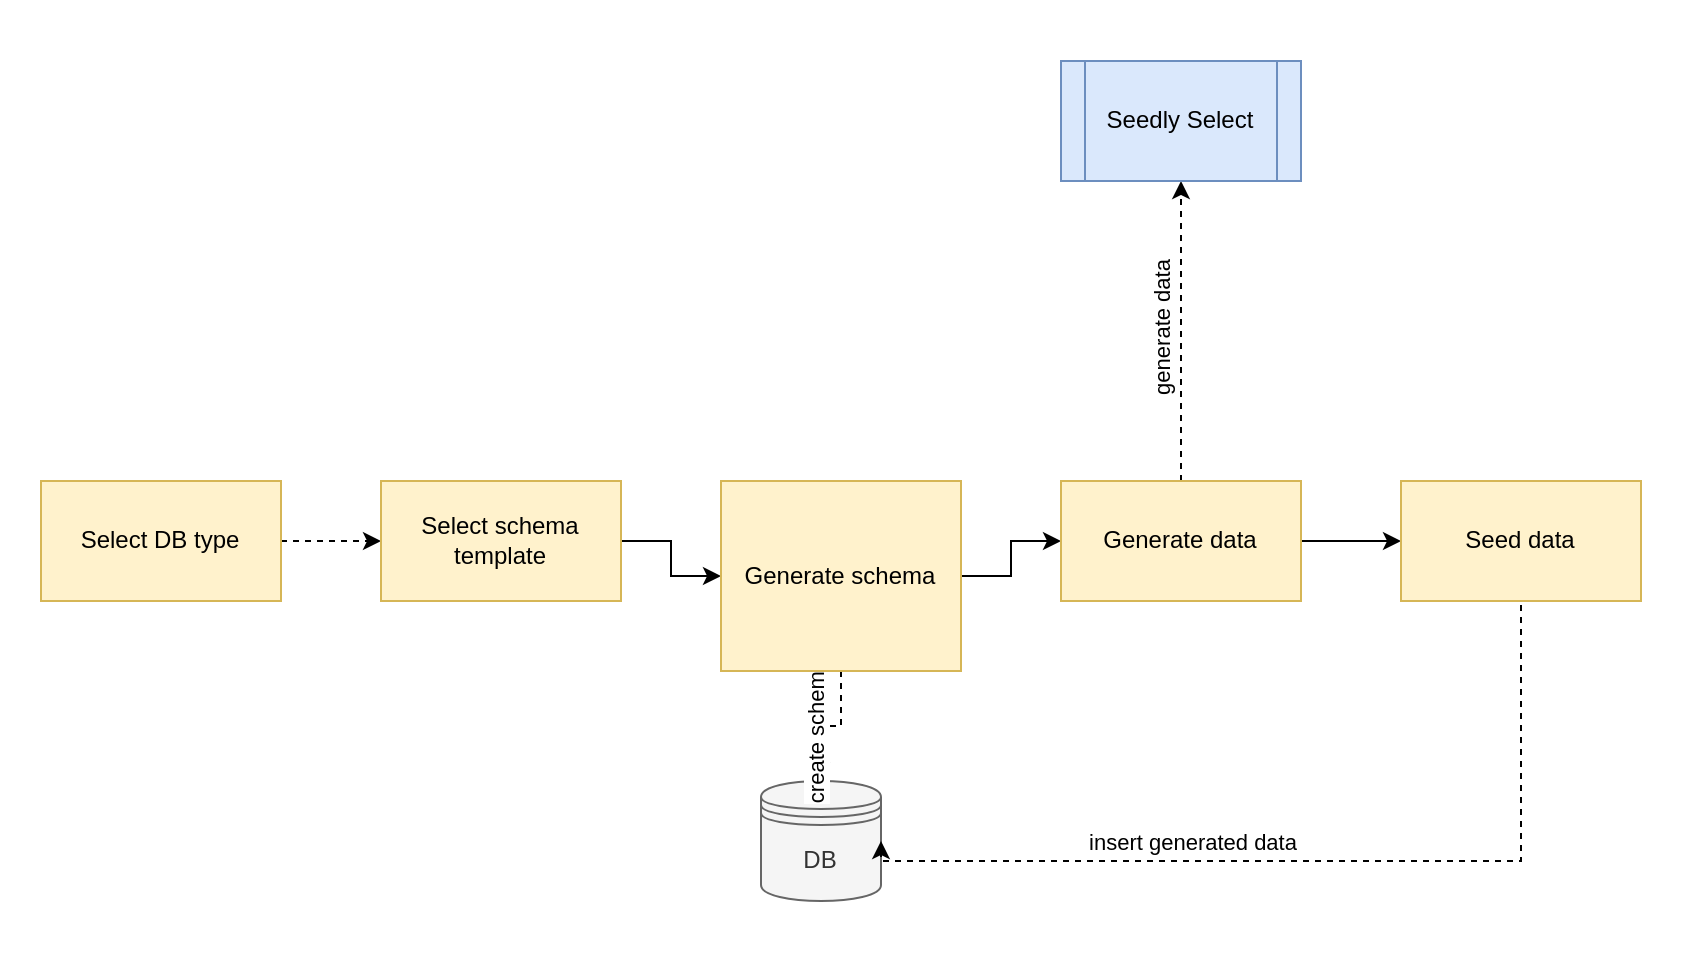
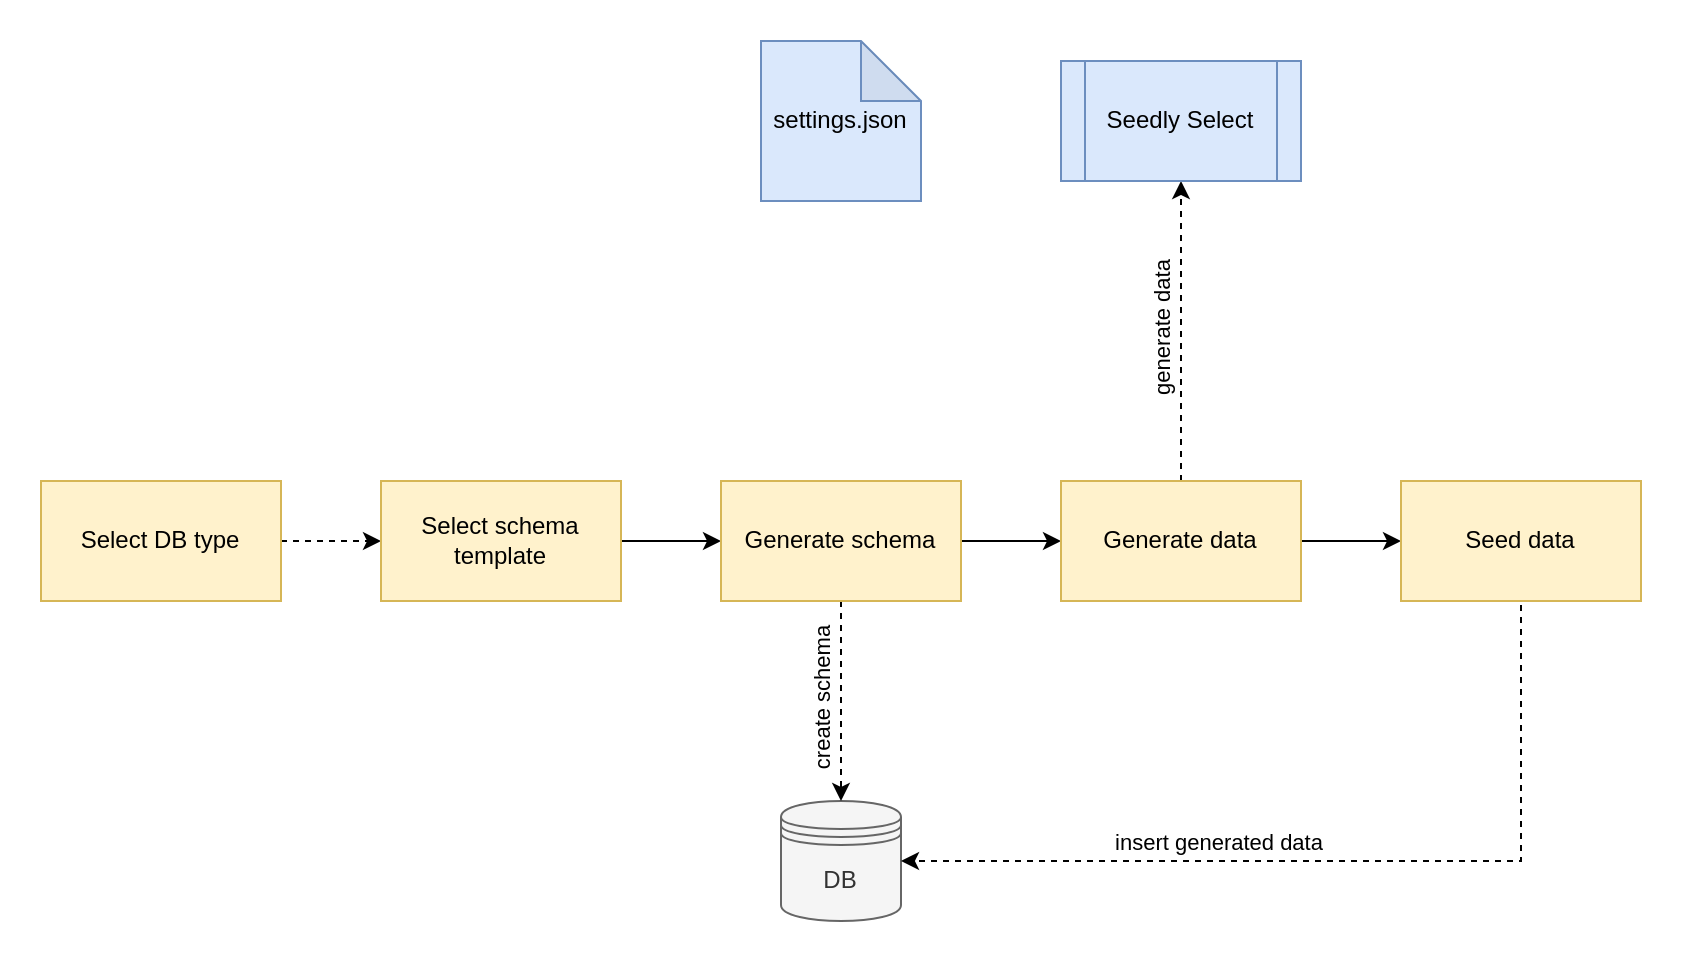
none -> (841, 121)
(841, 576) -> (841, 541)
(821, 841) -> (841, 861)
